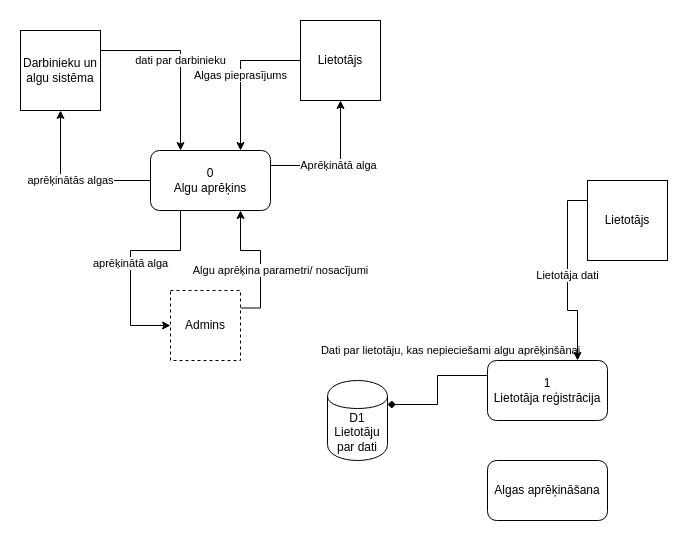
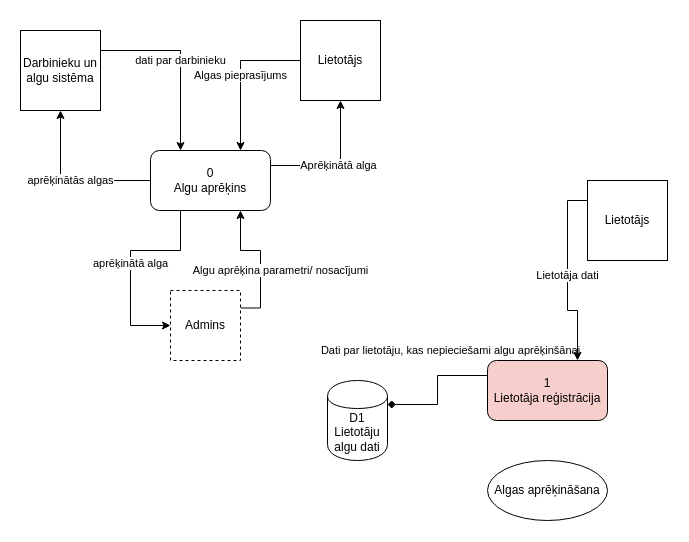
(548, 391) -> (548, 391)
(358, 433) -> (358, 433)
(548, 491) -> (548, 491)
